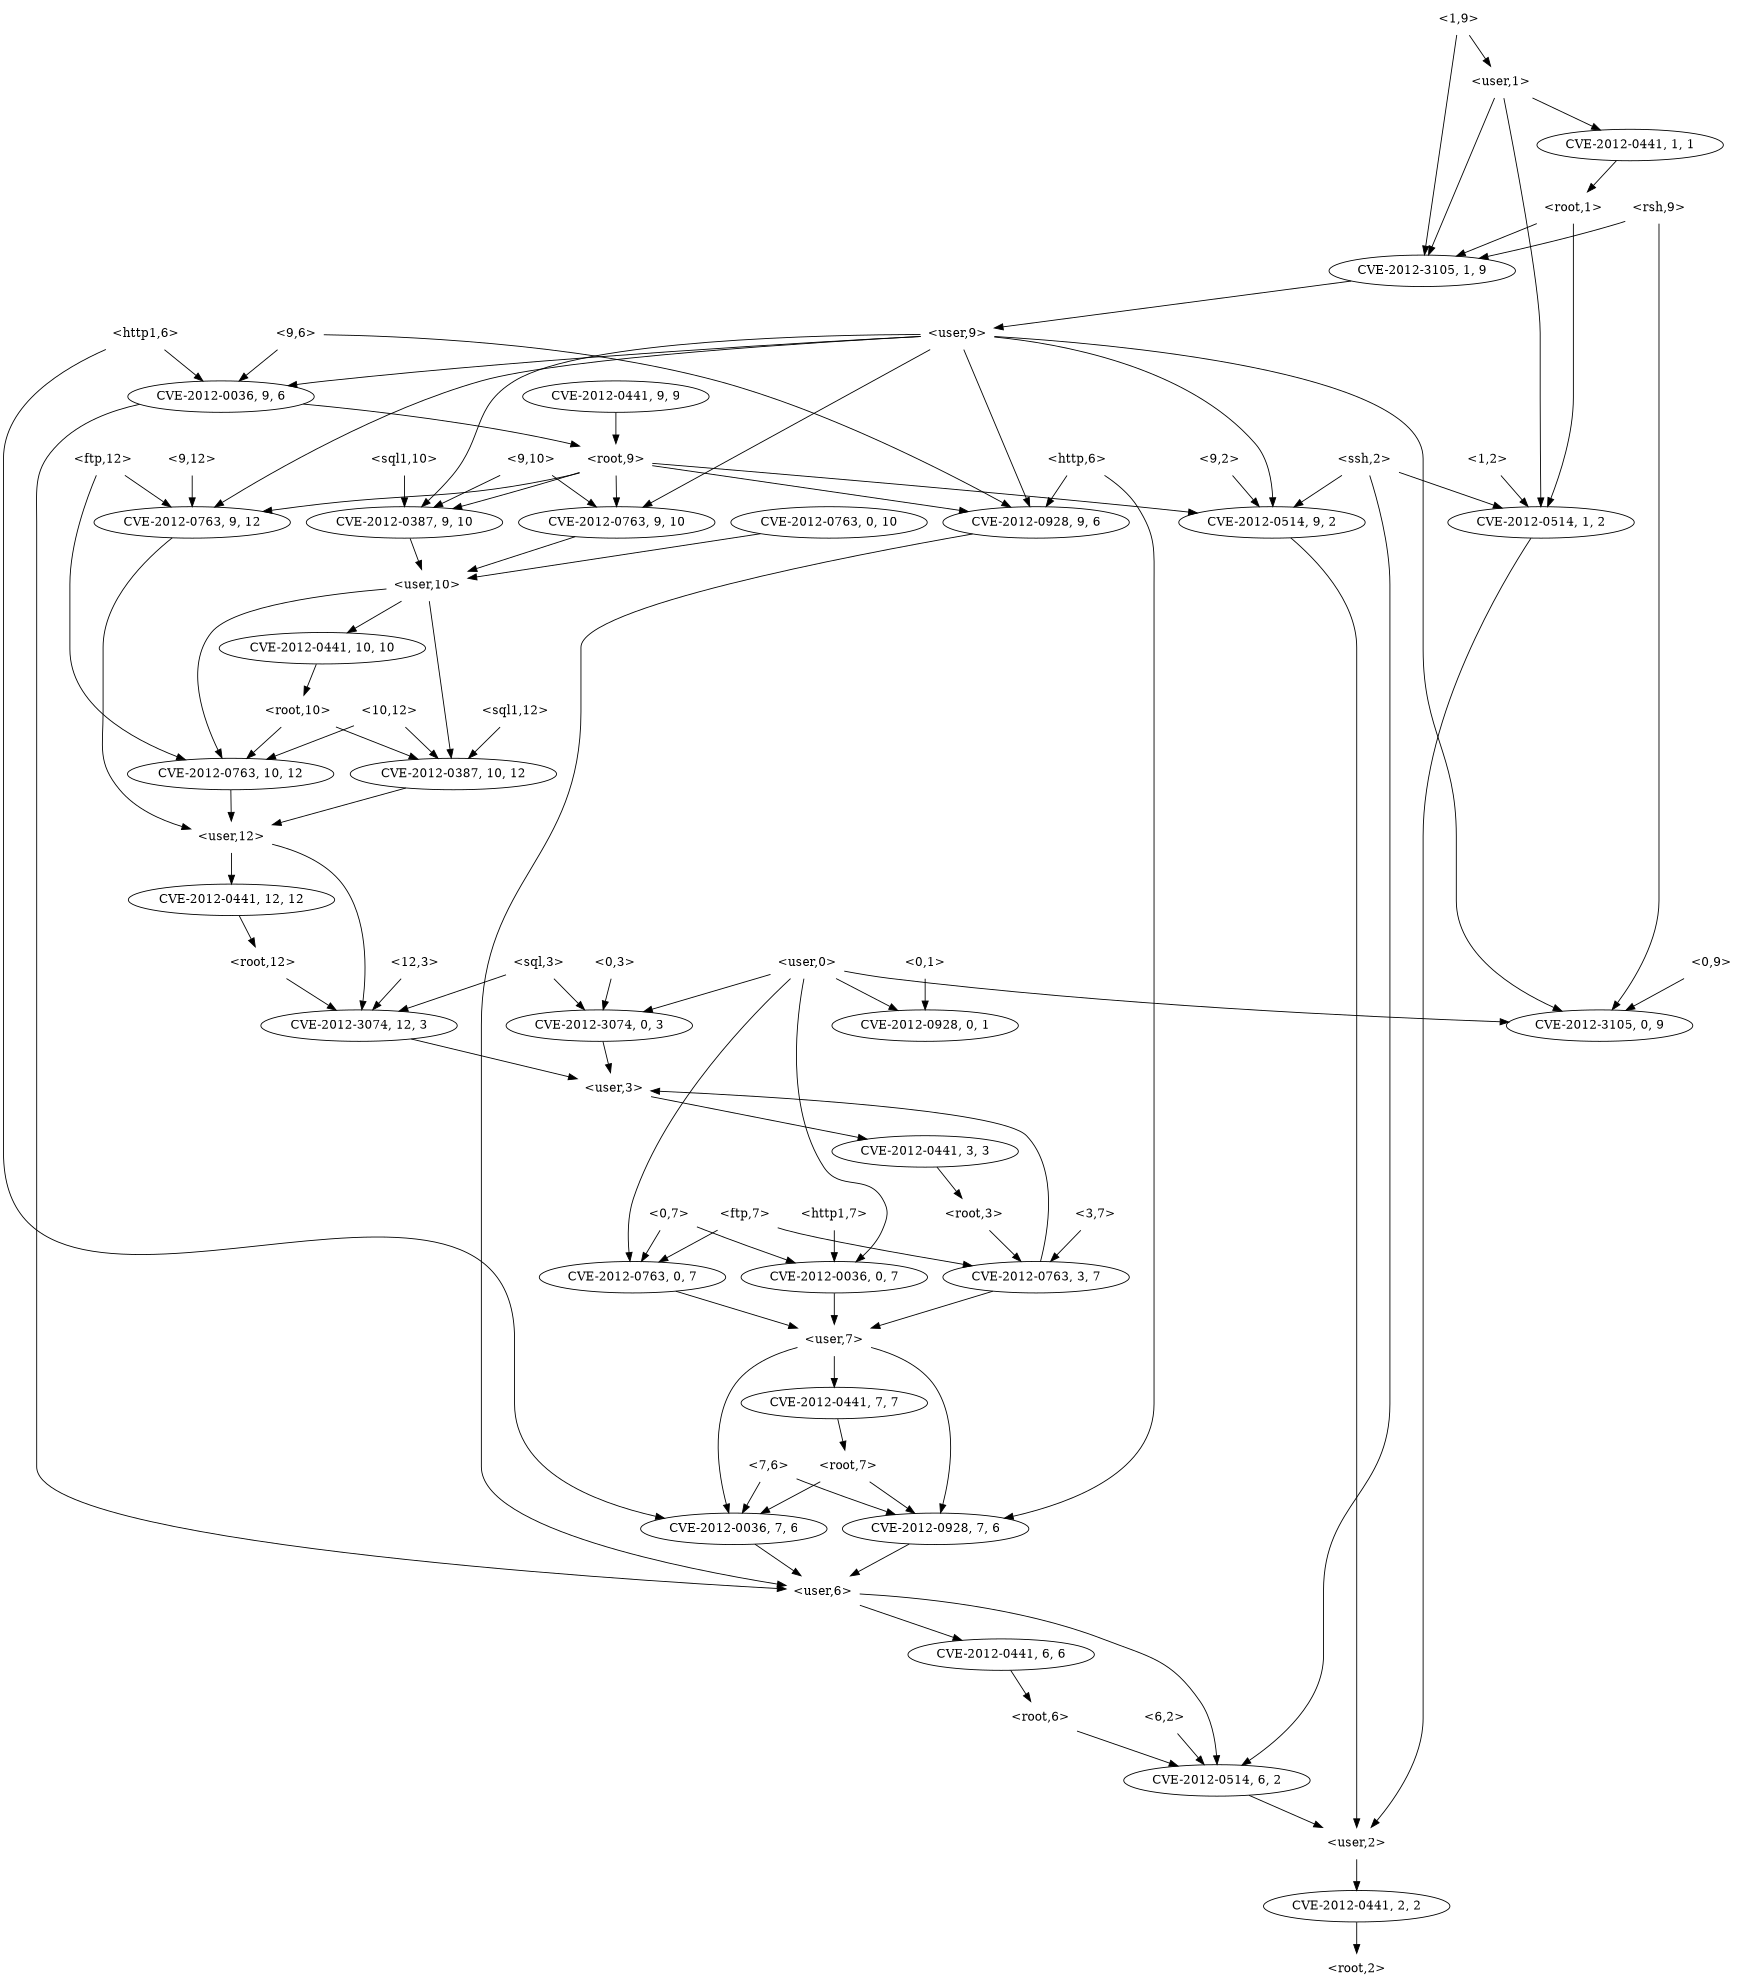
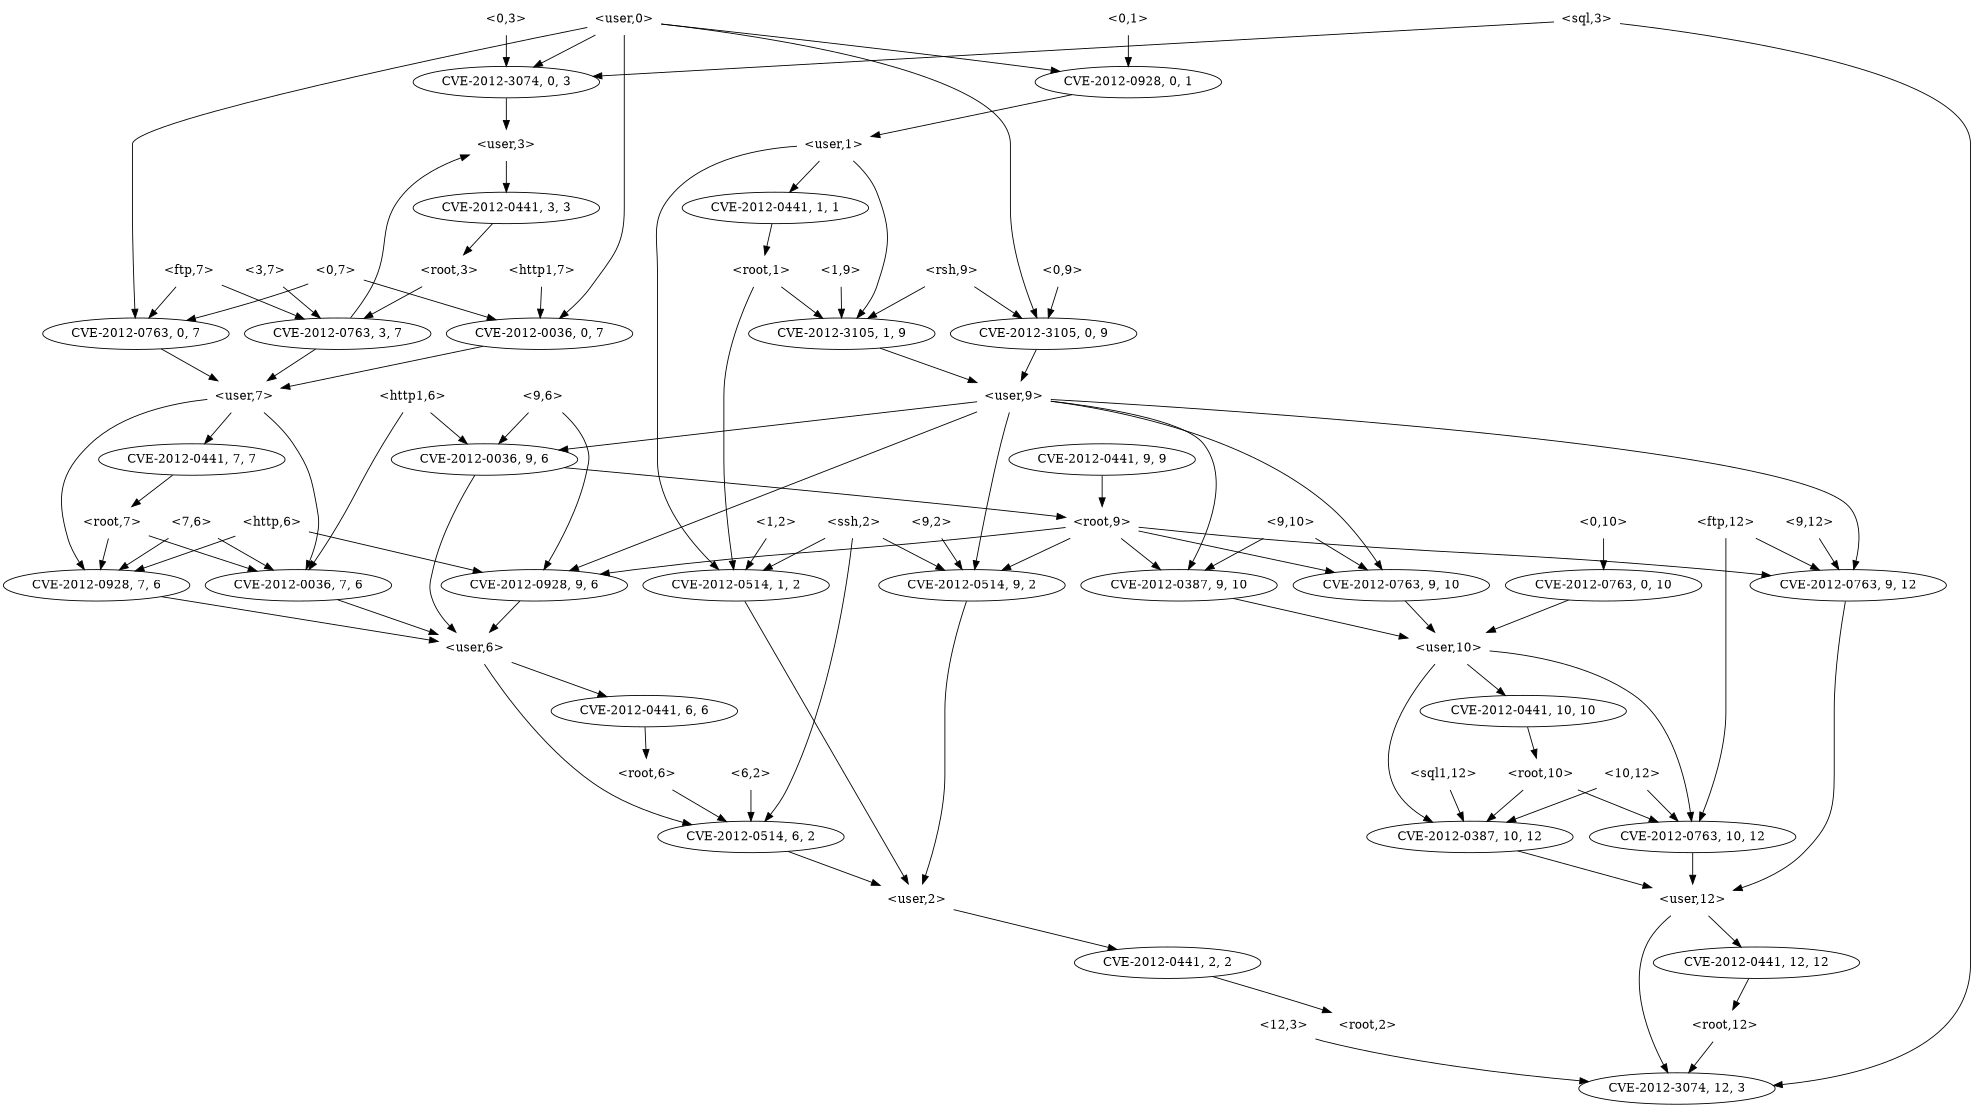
(1477, 47) -> (976, 115)
(404, 460) -> none
none -> (1604, 522)
(1423, 526) -> (1031, 361)
(490, 1058) -> none
